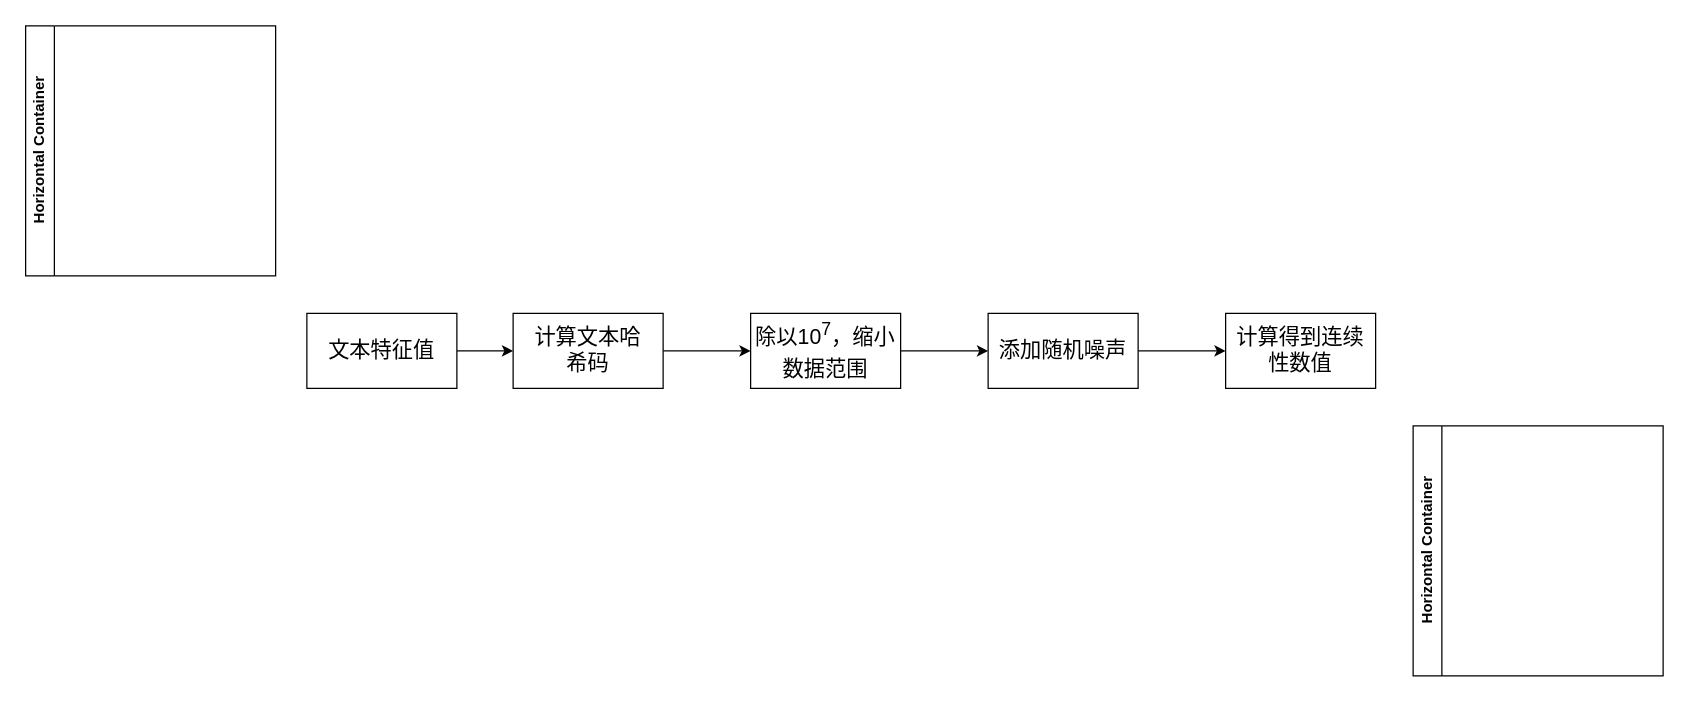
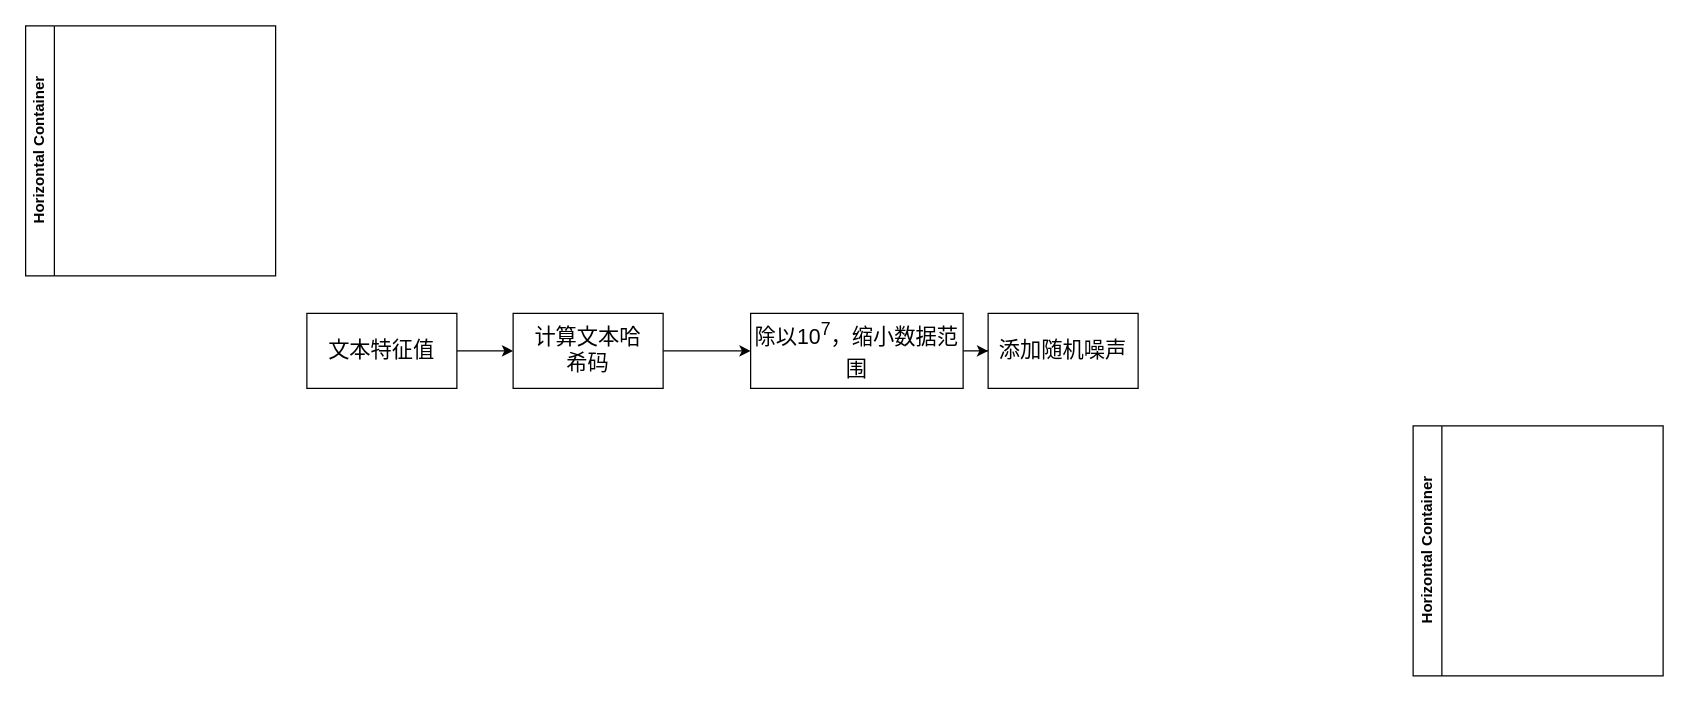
(826, 351) -> (857, 351)
(1177, 351) -> none
(1301, 351) -> none
